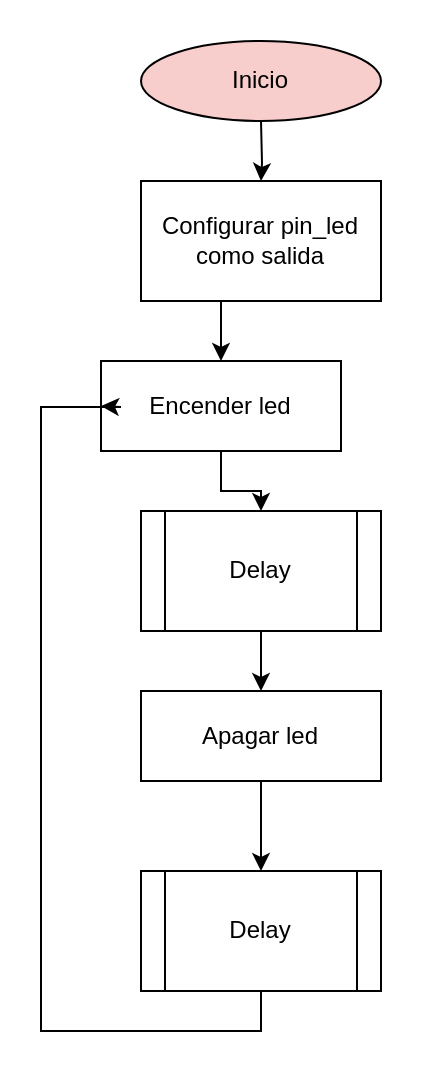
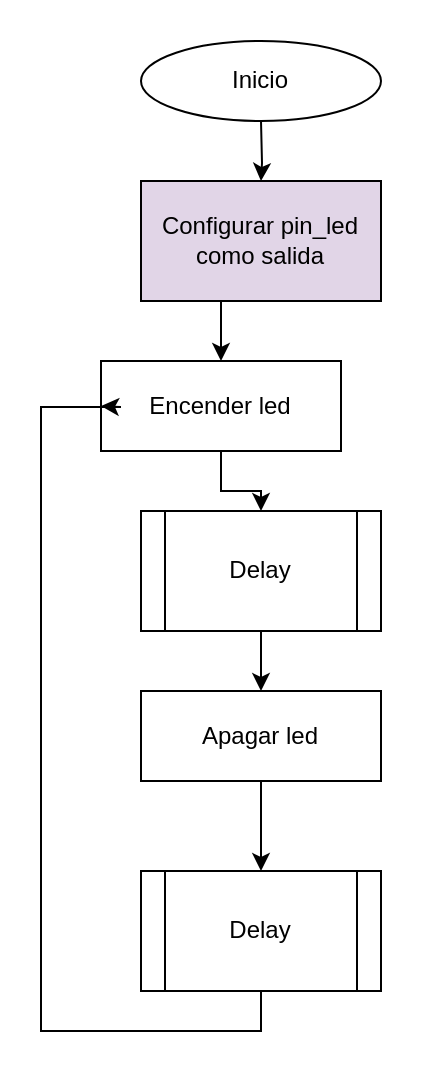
(261, 81) -> (261, 81)
(261, 241) -> (261, 241)
